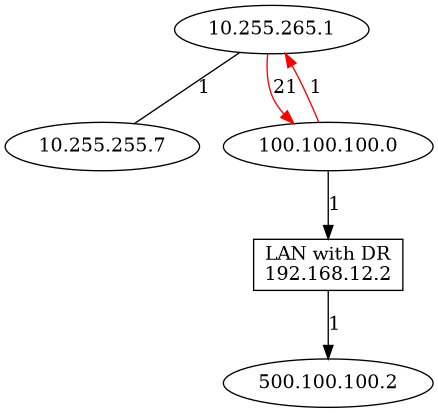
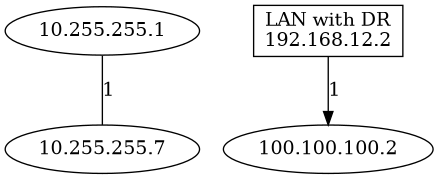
(272, 30) -> (102, 31)
(328, 147) -> none
(328, 383) -> (328, 149)
